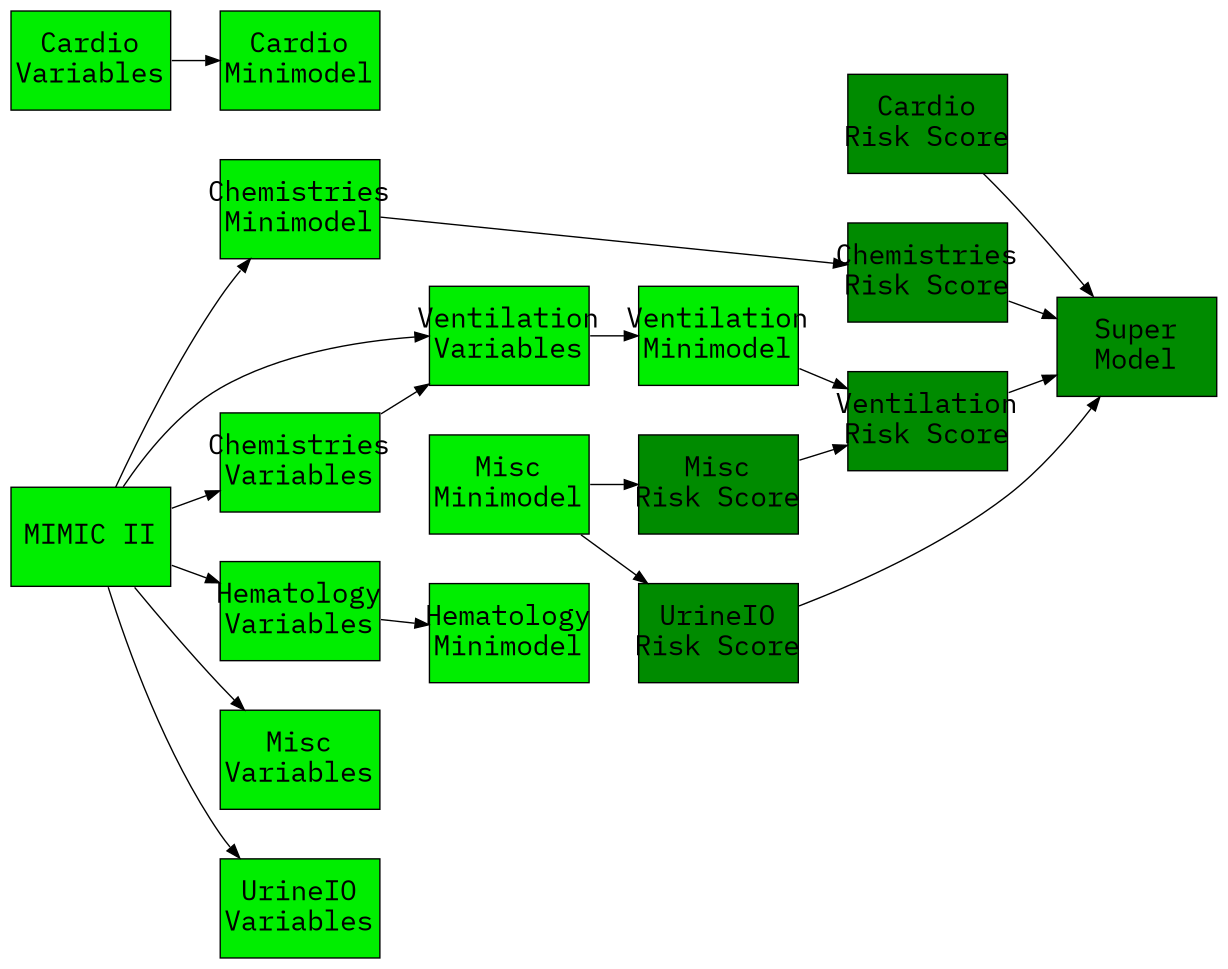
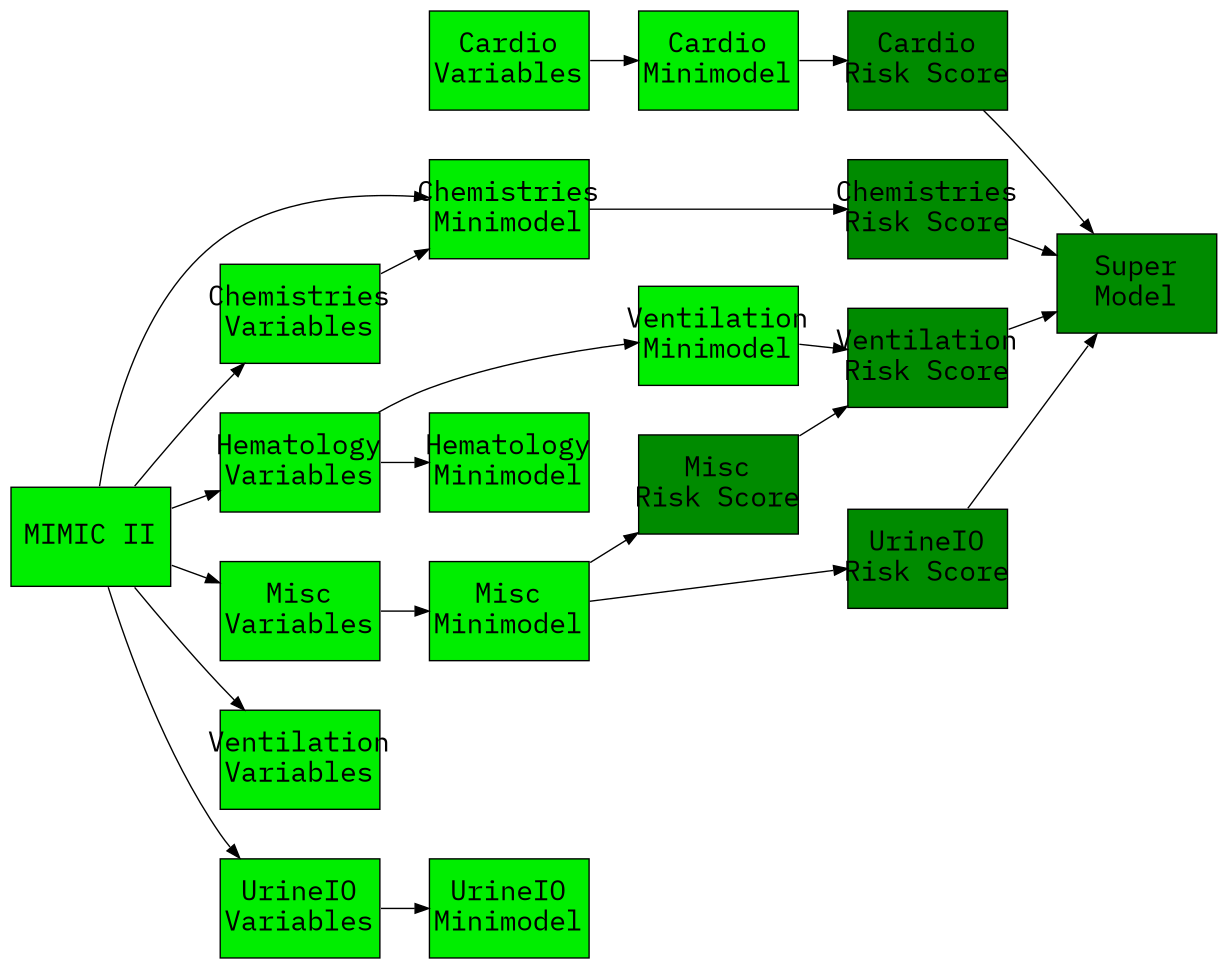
none -> (816, 61)
(607, 336) -> (498, 367)
(399, 403) -> (399, 265)
none -> (398, 611)
none -> (509, 908)
